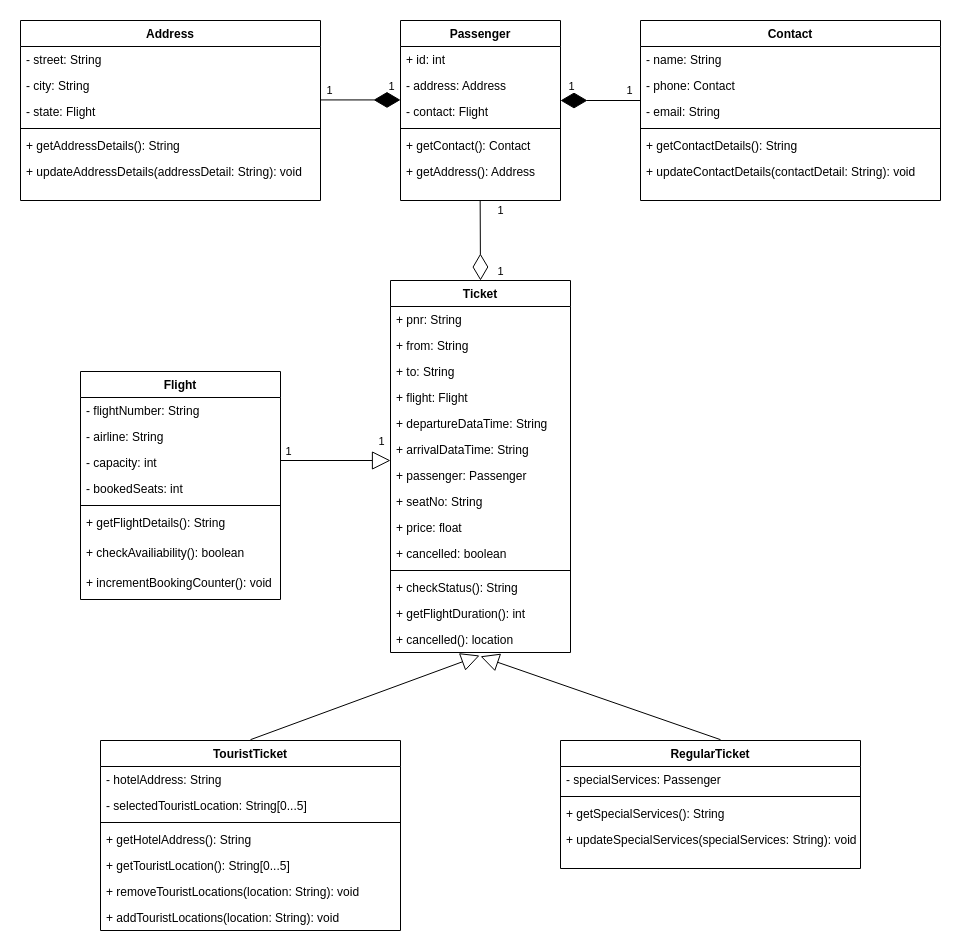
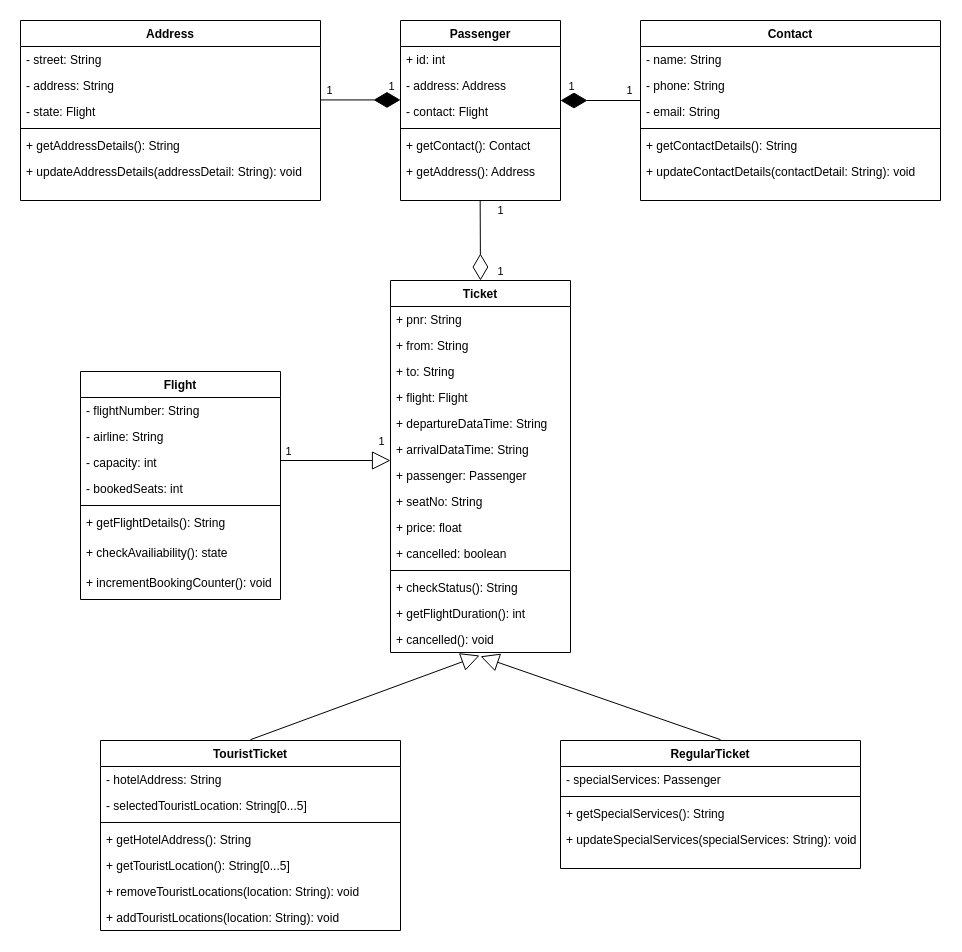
(65, 86) -> (77, 86)
(695, 86) -> (690, 86)
(175, 553) -> (169, 553)
(462, 640) -> (450, 640)
